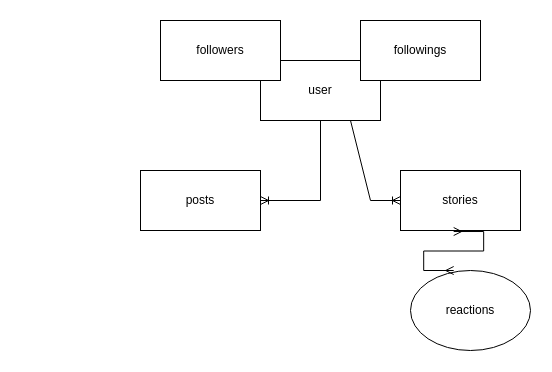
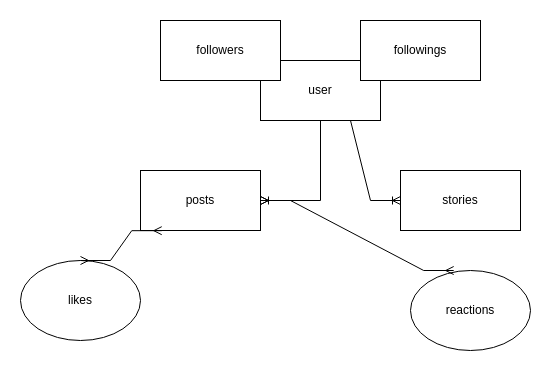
(468, 251) -> (359, 236)
none -> (115, 254)
none -> (81, 301)
